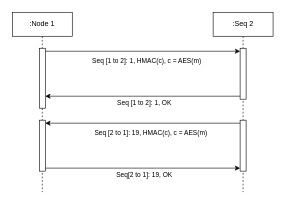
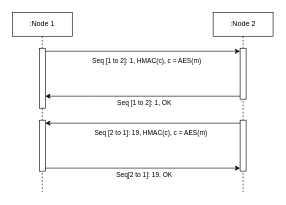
(243, 24) -> (243, 24)
